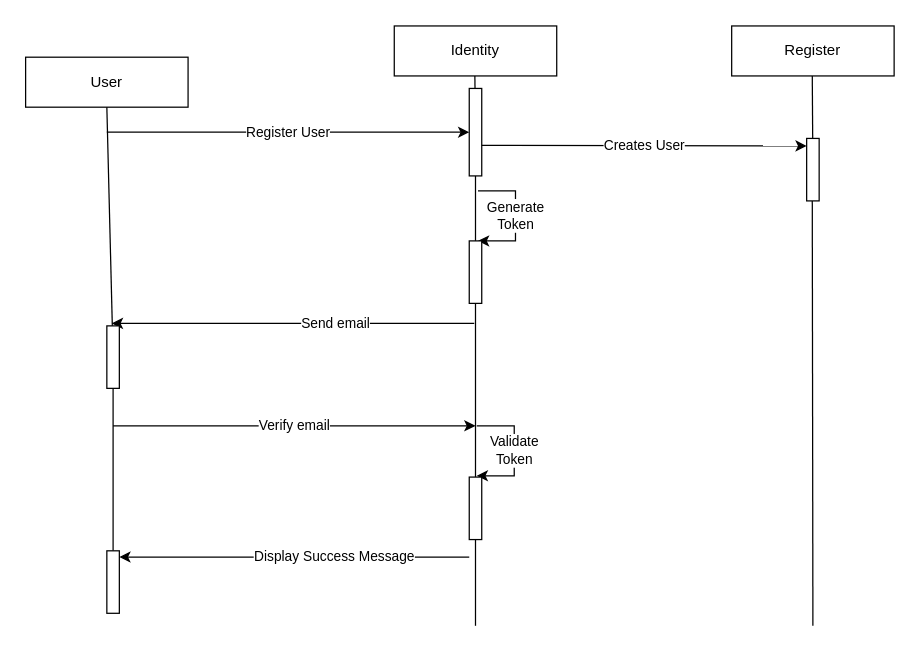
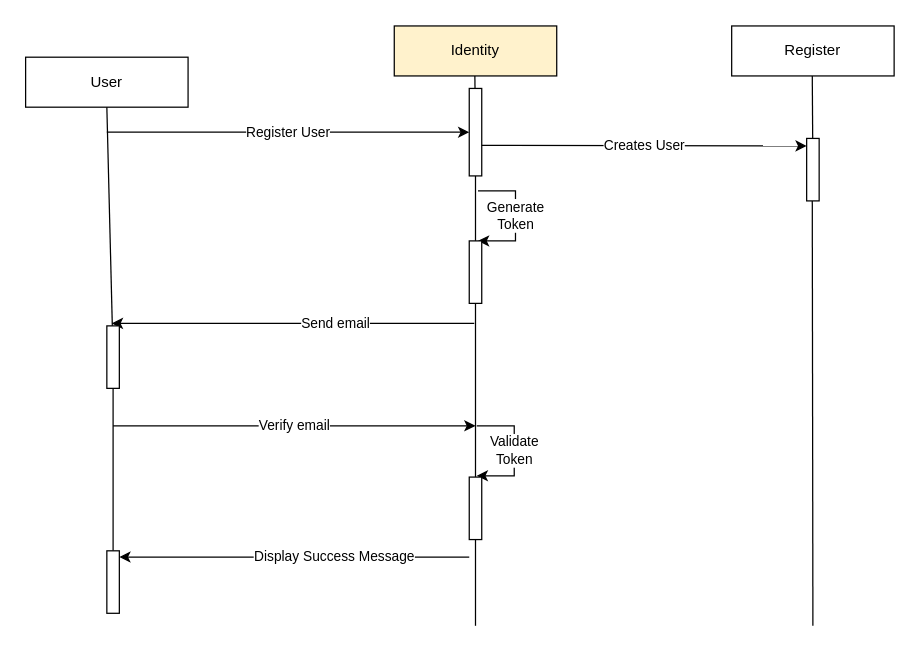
(476, 51) -> (476, 51)
